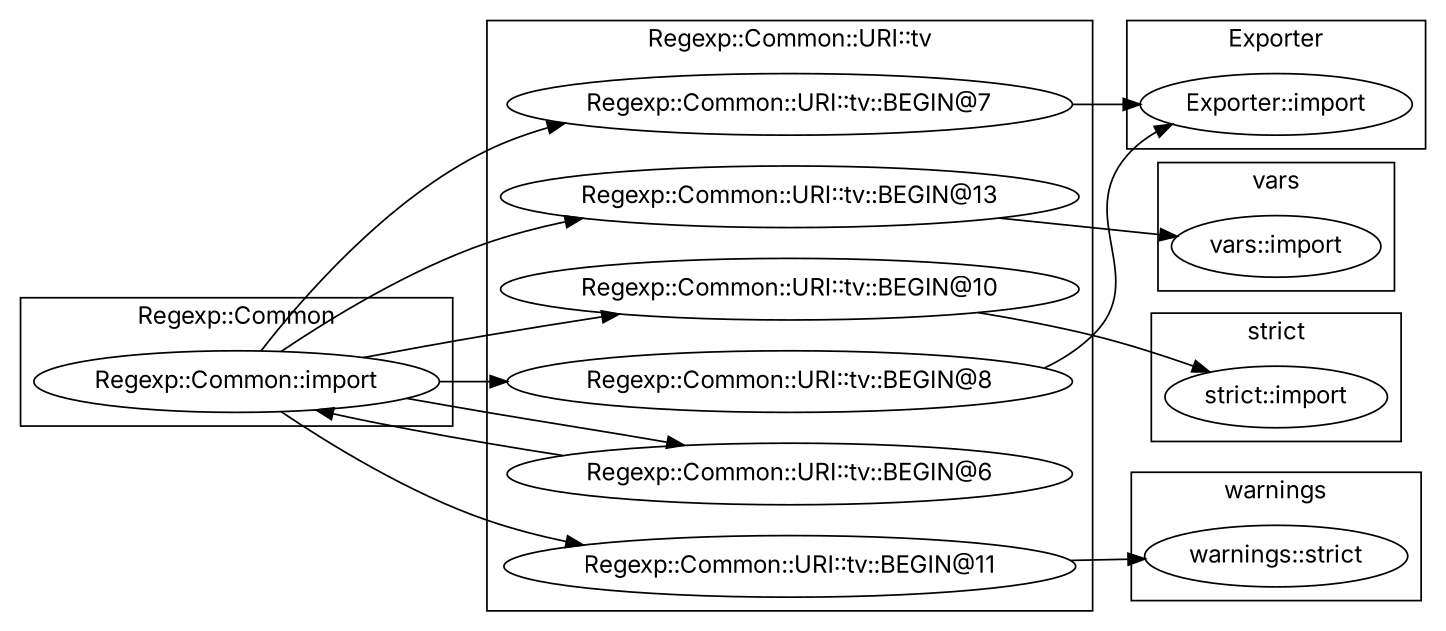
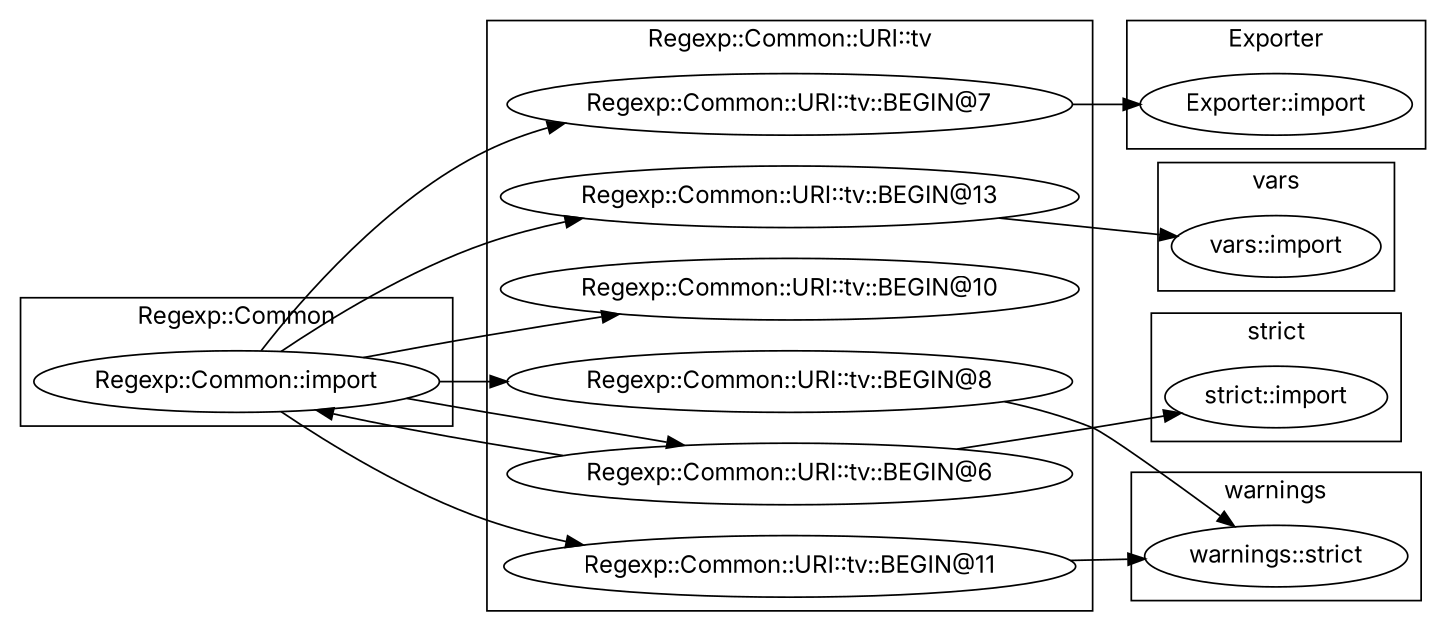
(1113, 256) -> (1120, 444)
(1076, 332) -> (1061, 433)
